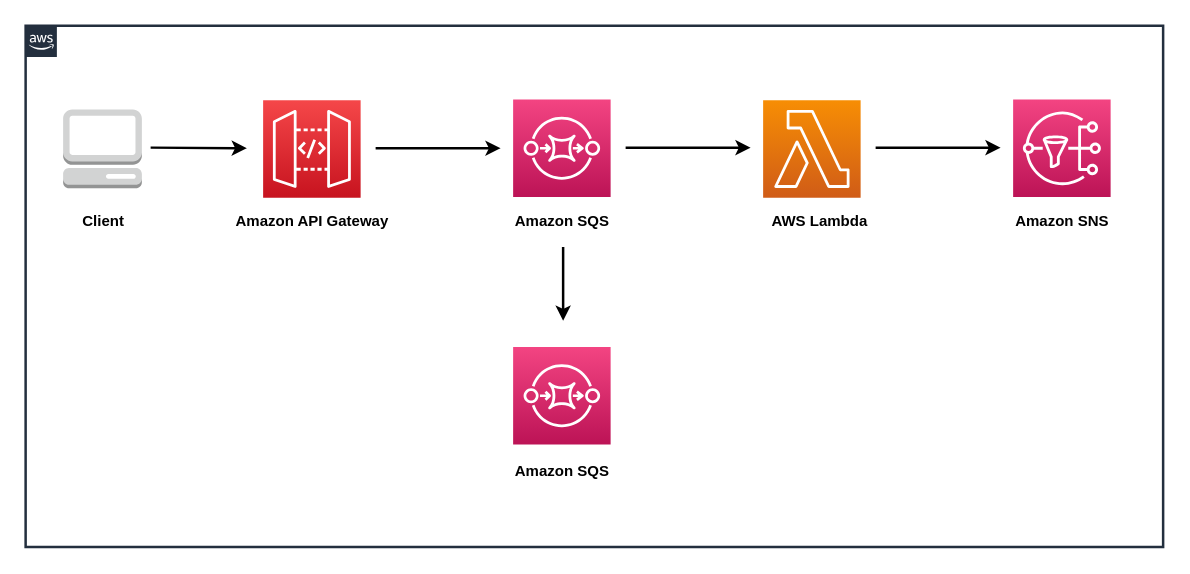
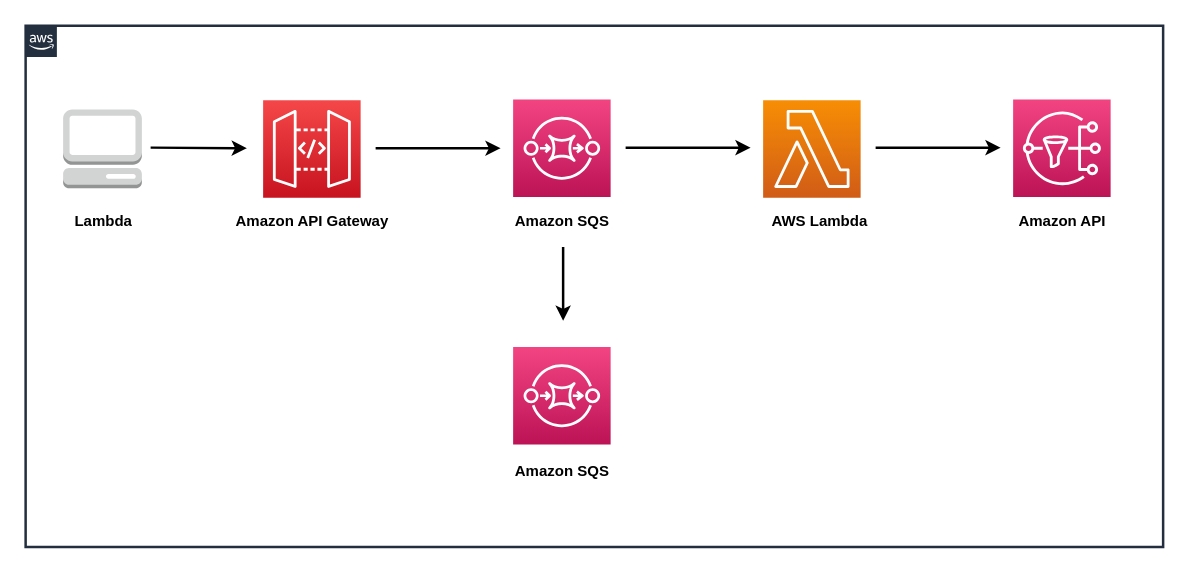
(104, 222) -> (104, 222)
(1063, 222) -> (1063, 222)
